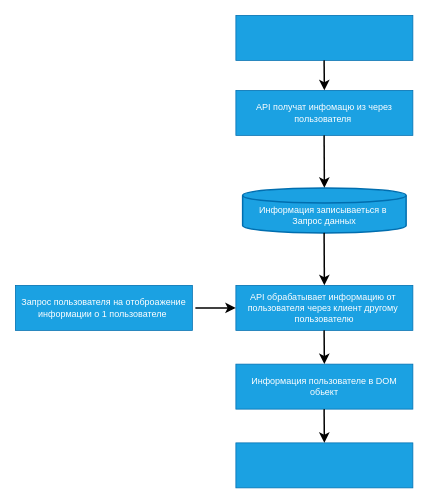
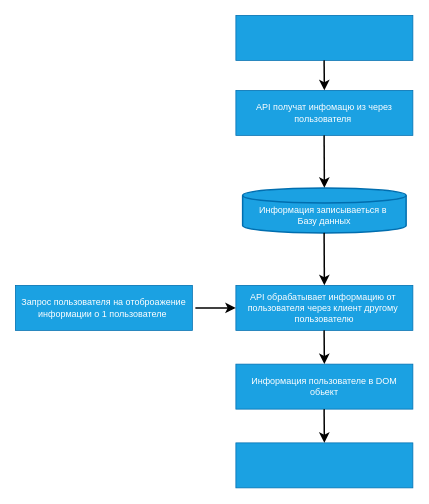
(324, 210) -> (324, 210)
